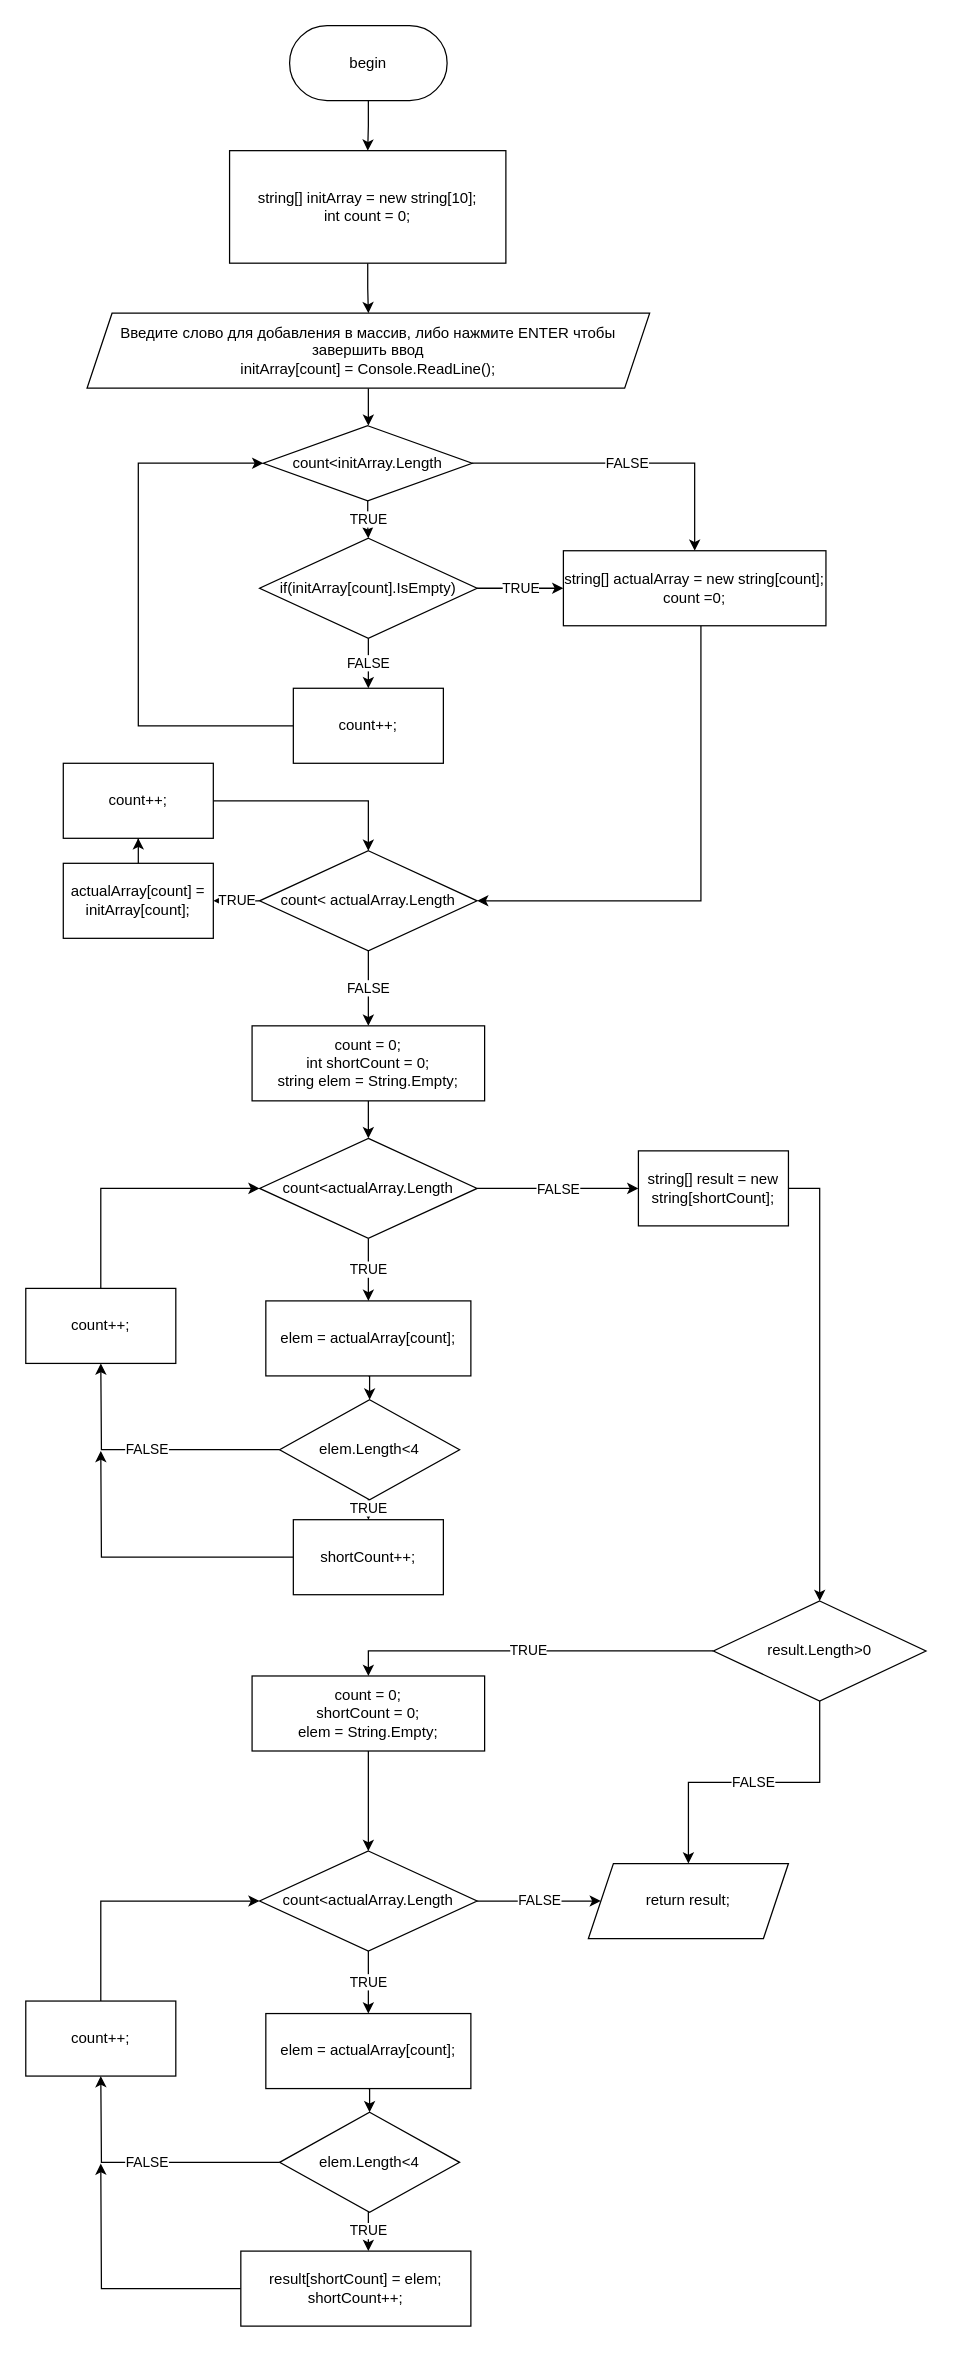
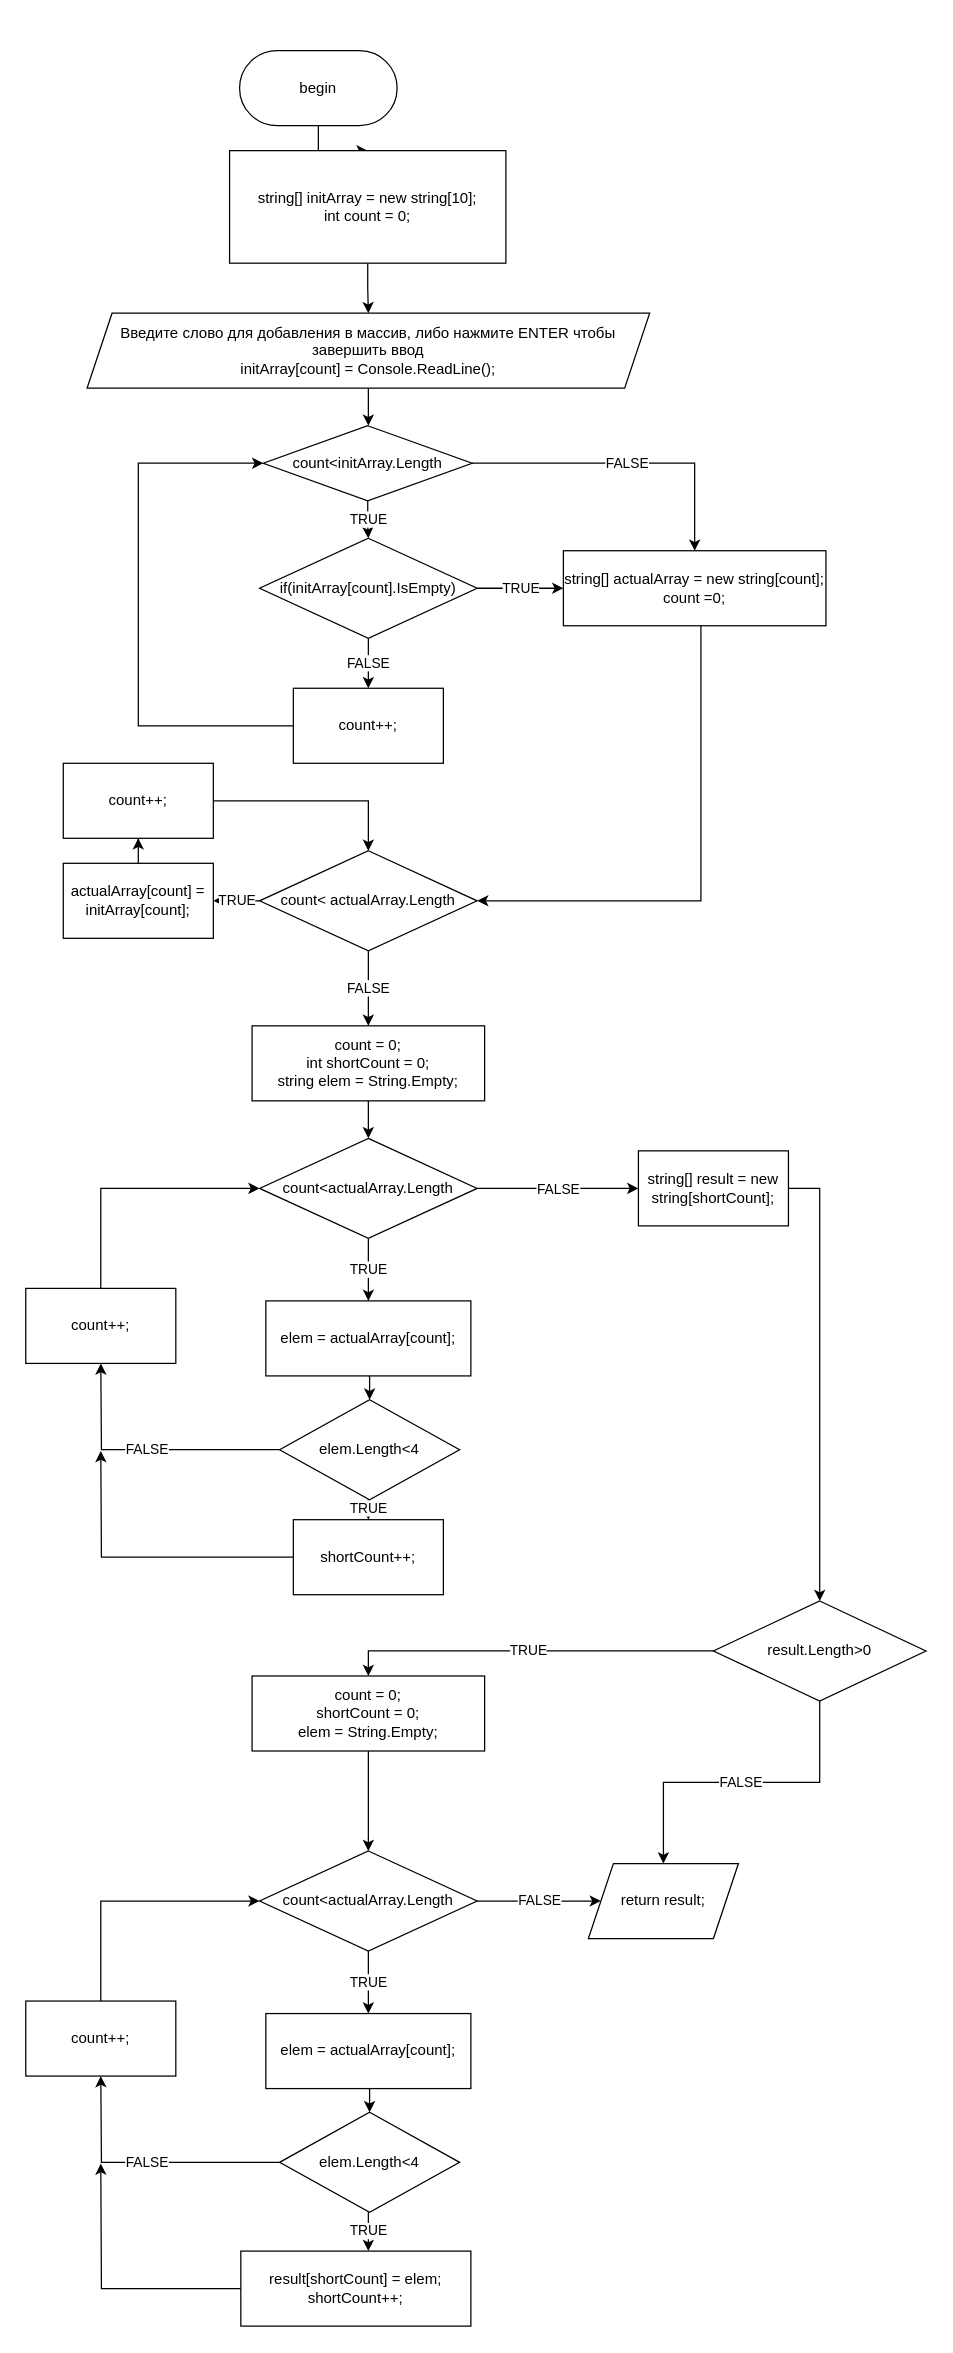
(368, 63) -> (318, 88)
(688, 1901) -> (663, 1901)
